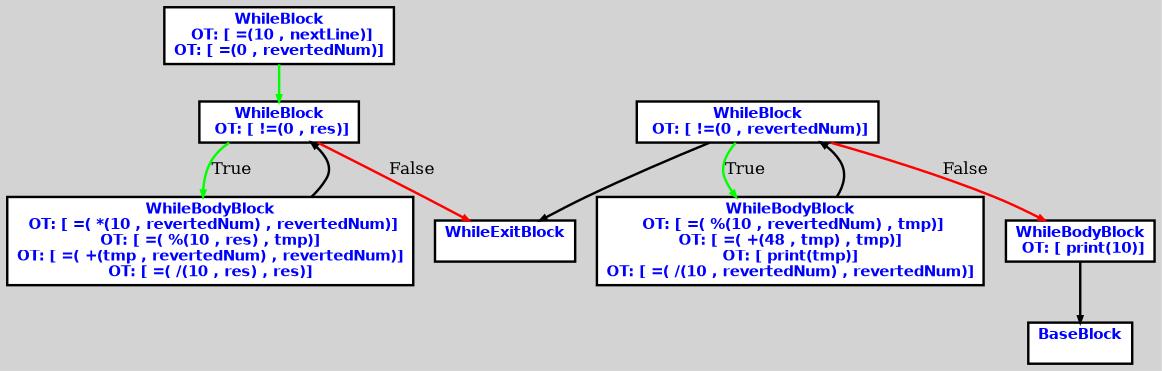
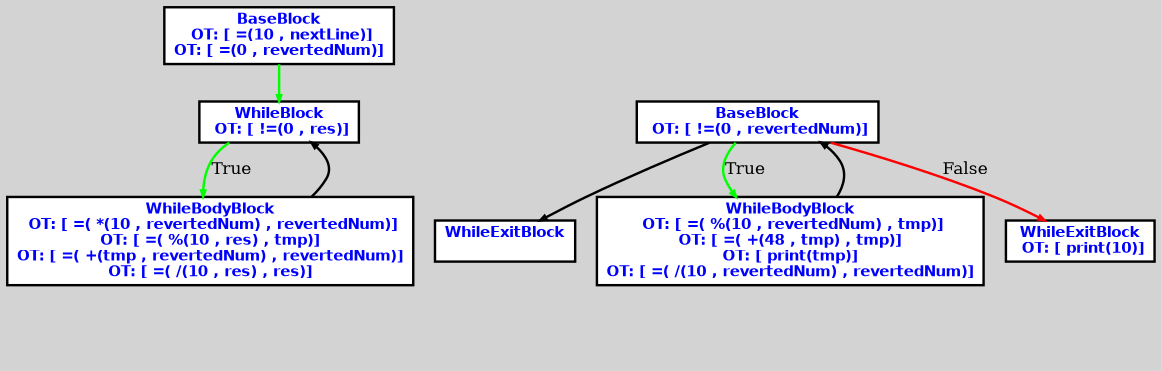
(279, 36) -> (279, 36)
(758, 122) -> (758, 122)
(391, 180) -> none
(1080, 241) -> (1080, 241)
(1080, 343) -> none
